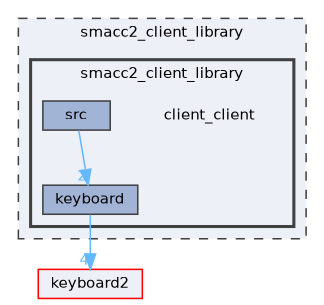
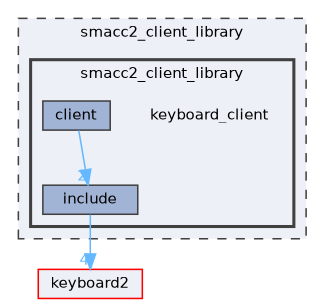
(77, 116) -> (77, 116)
(210, 116) -> (210, 116)
(90, 200) -> (90, 200)
